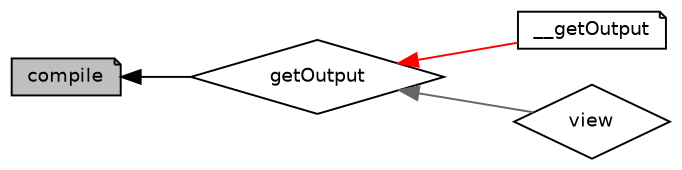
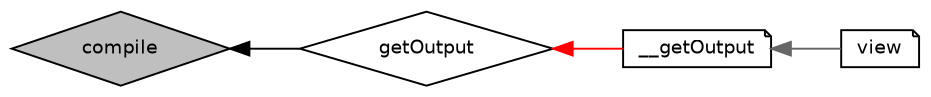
(66, 77) -> (121, 49)
(476, 103) -> (816, 49)
(592, 122) -> (880, 49)
